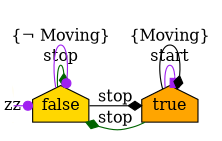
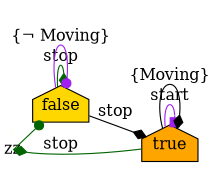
(18, 106) -> (25, 139)
(122, 129) -> (84, 154)
